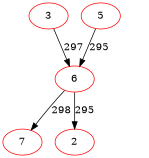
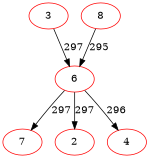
(101, 16) -> (101, 16)
(62, 111) -> (62, 111)
(85, 111) -> (85, 111)
none -> (127, 142)
